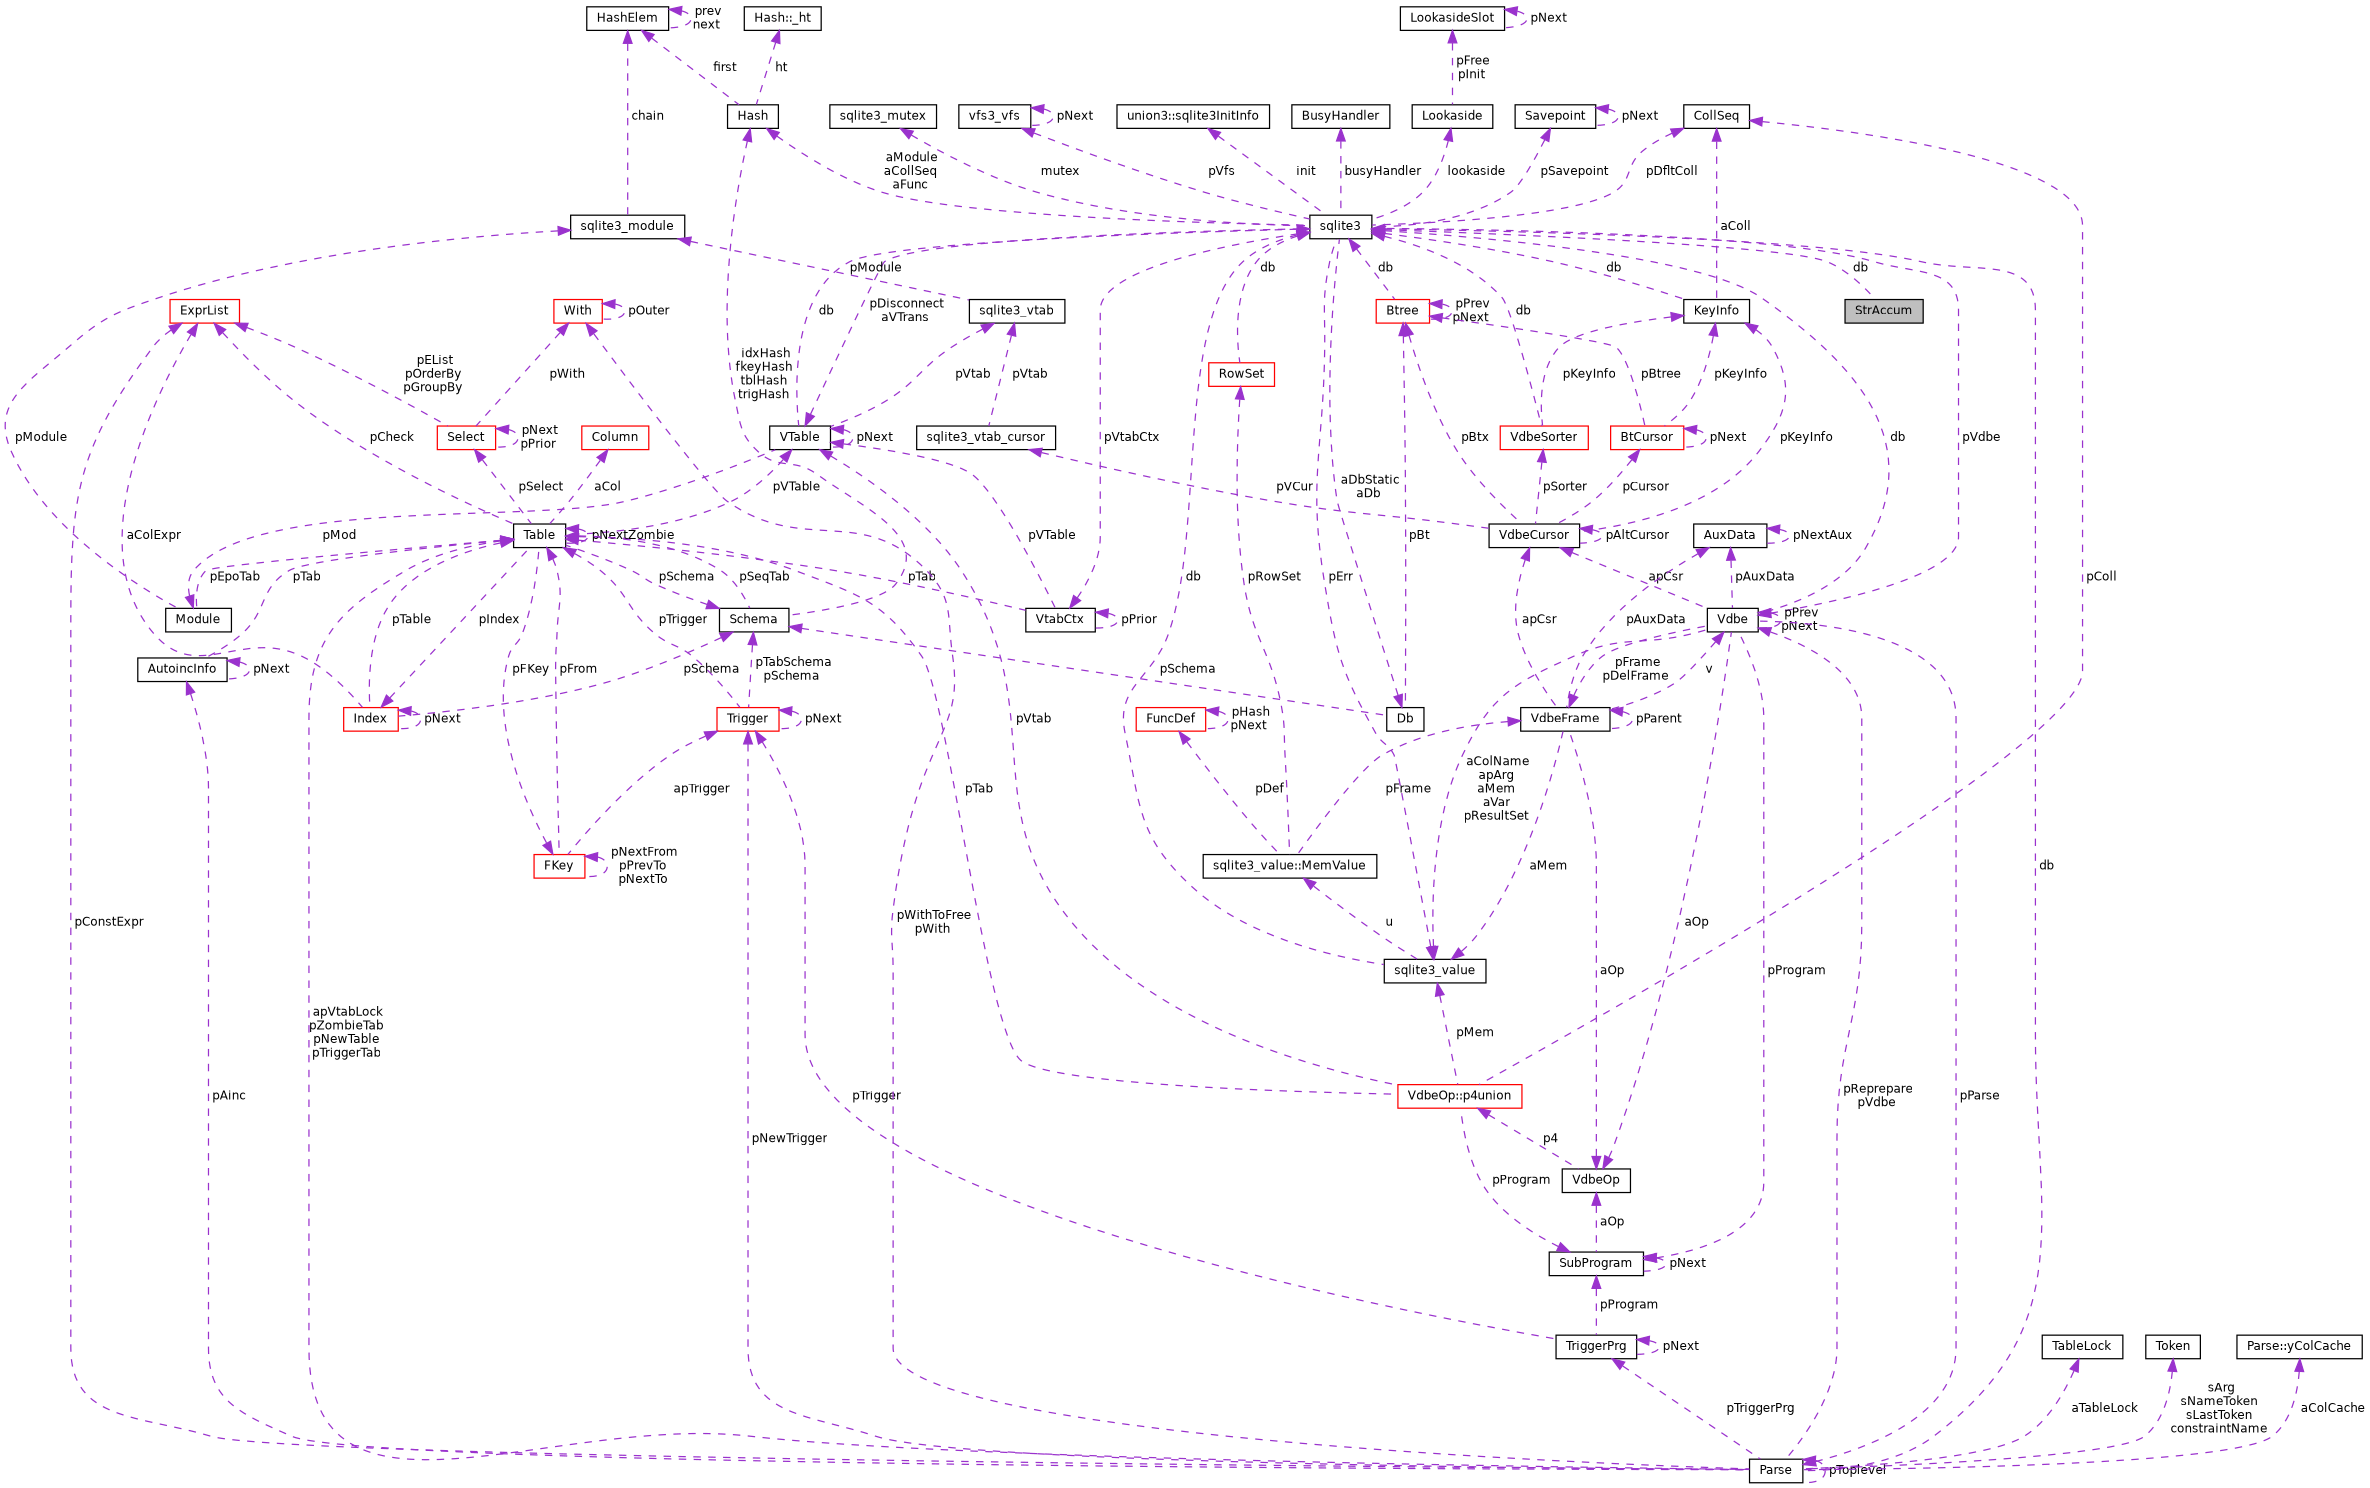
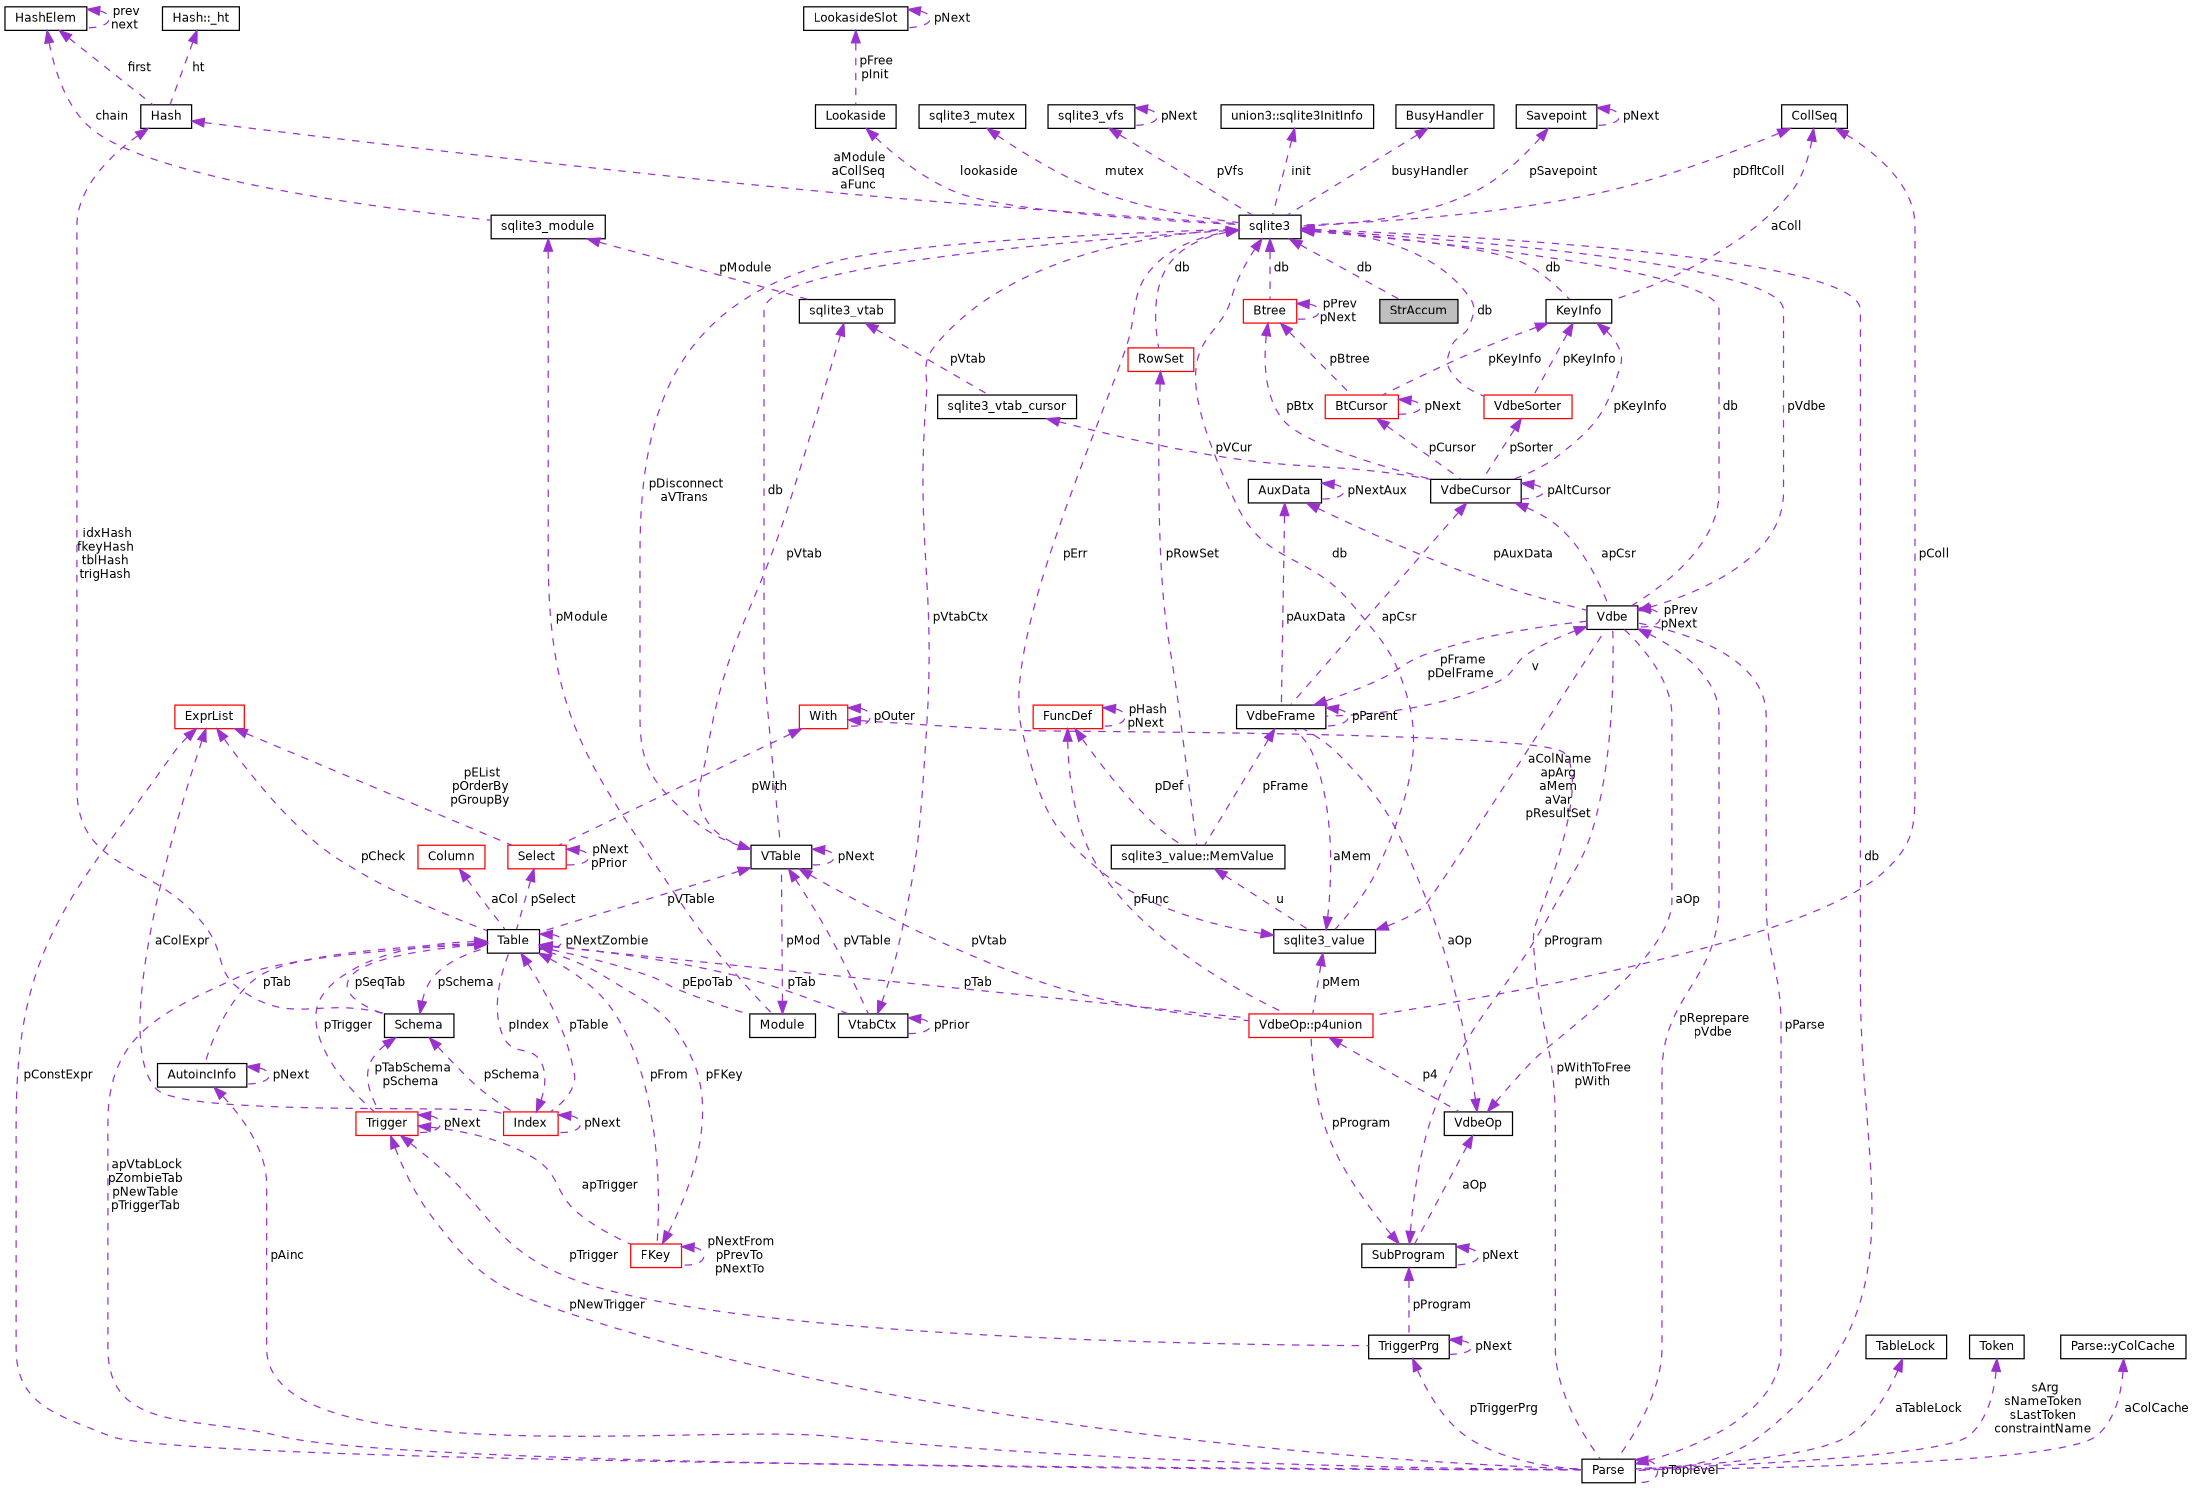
(995, 117) -> (1091, 117)
(1405, 719) -> none
none -> (1133, 910)
